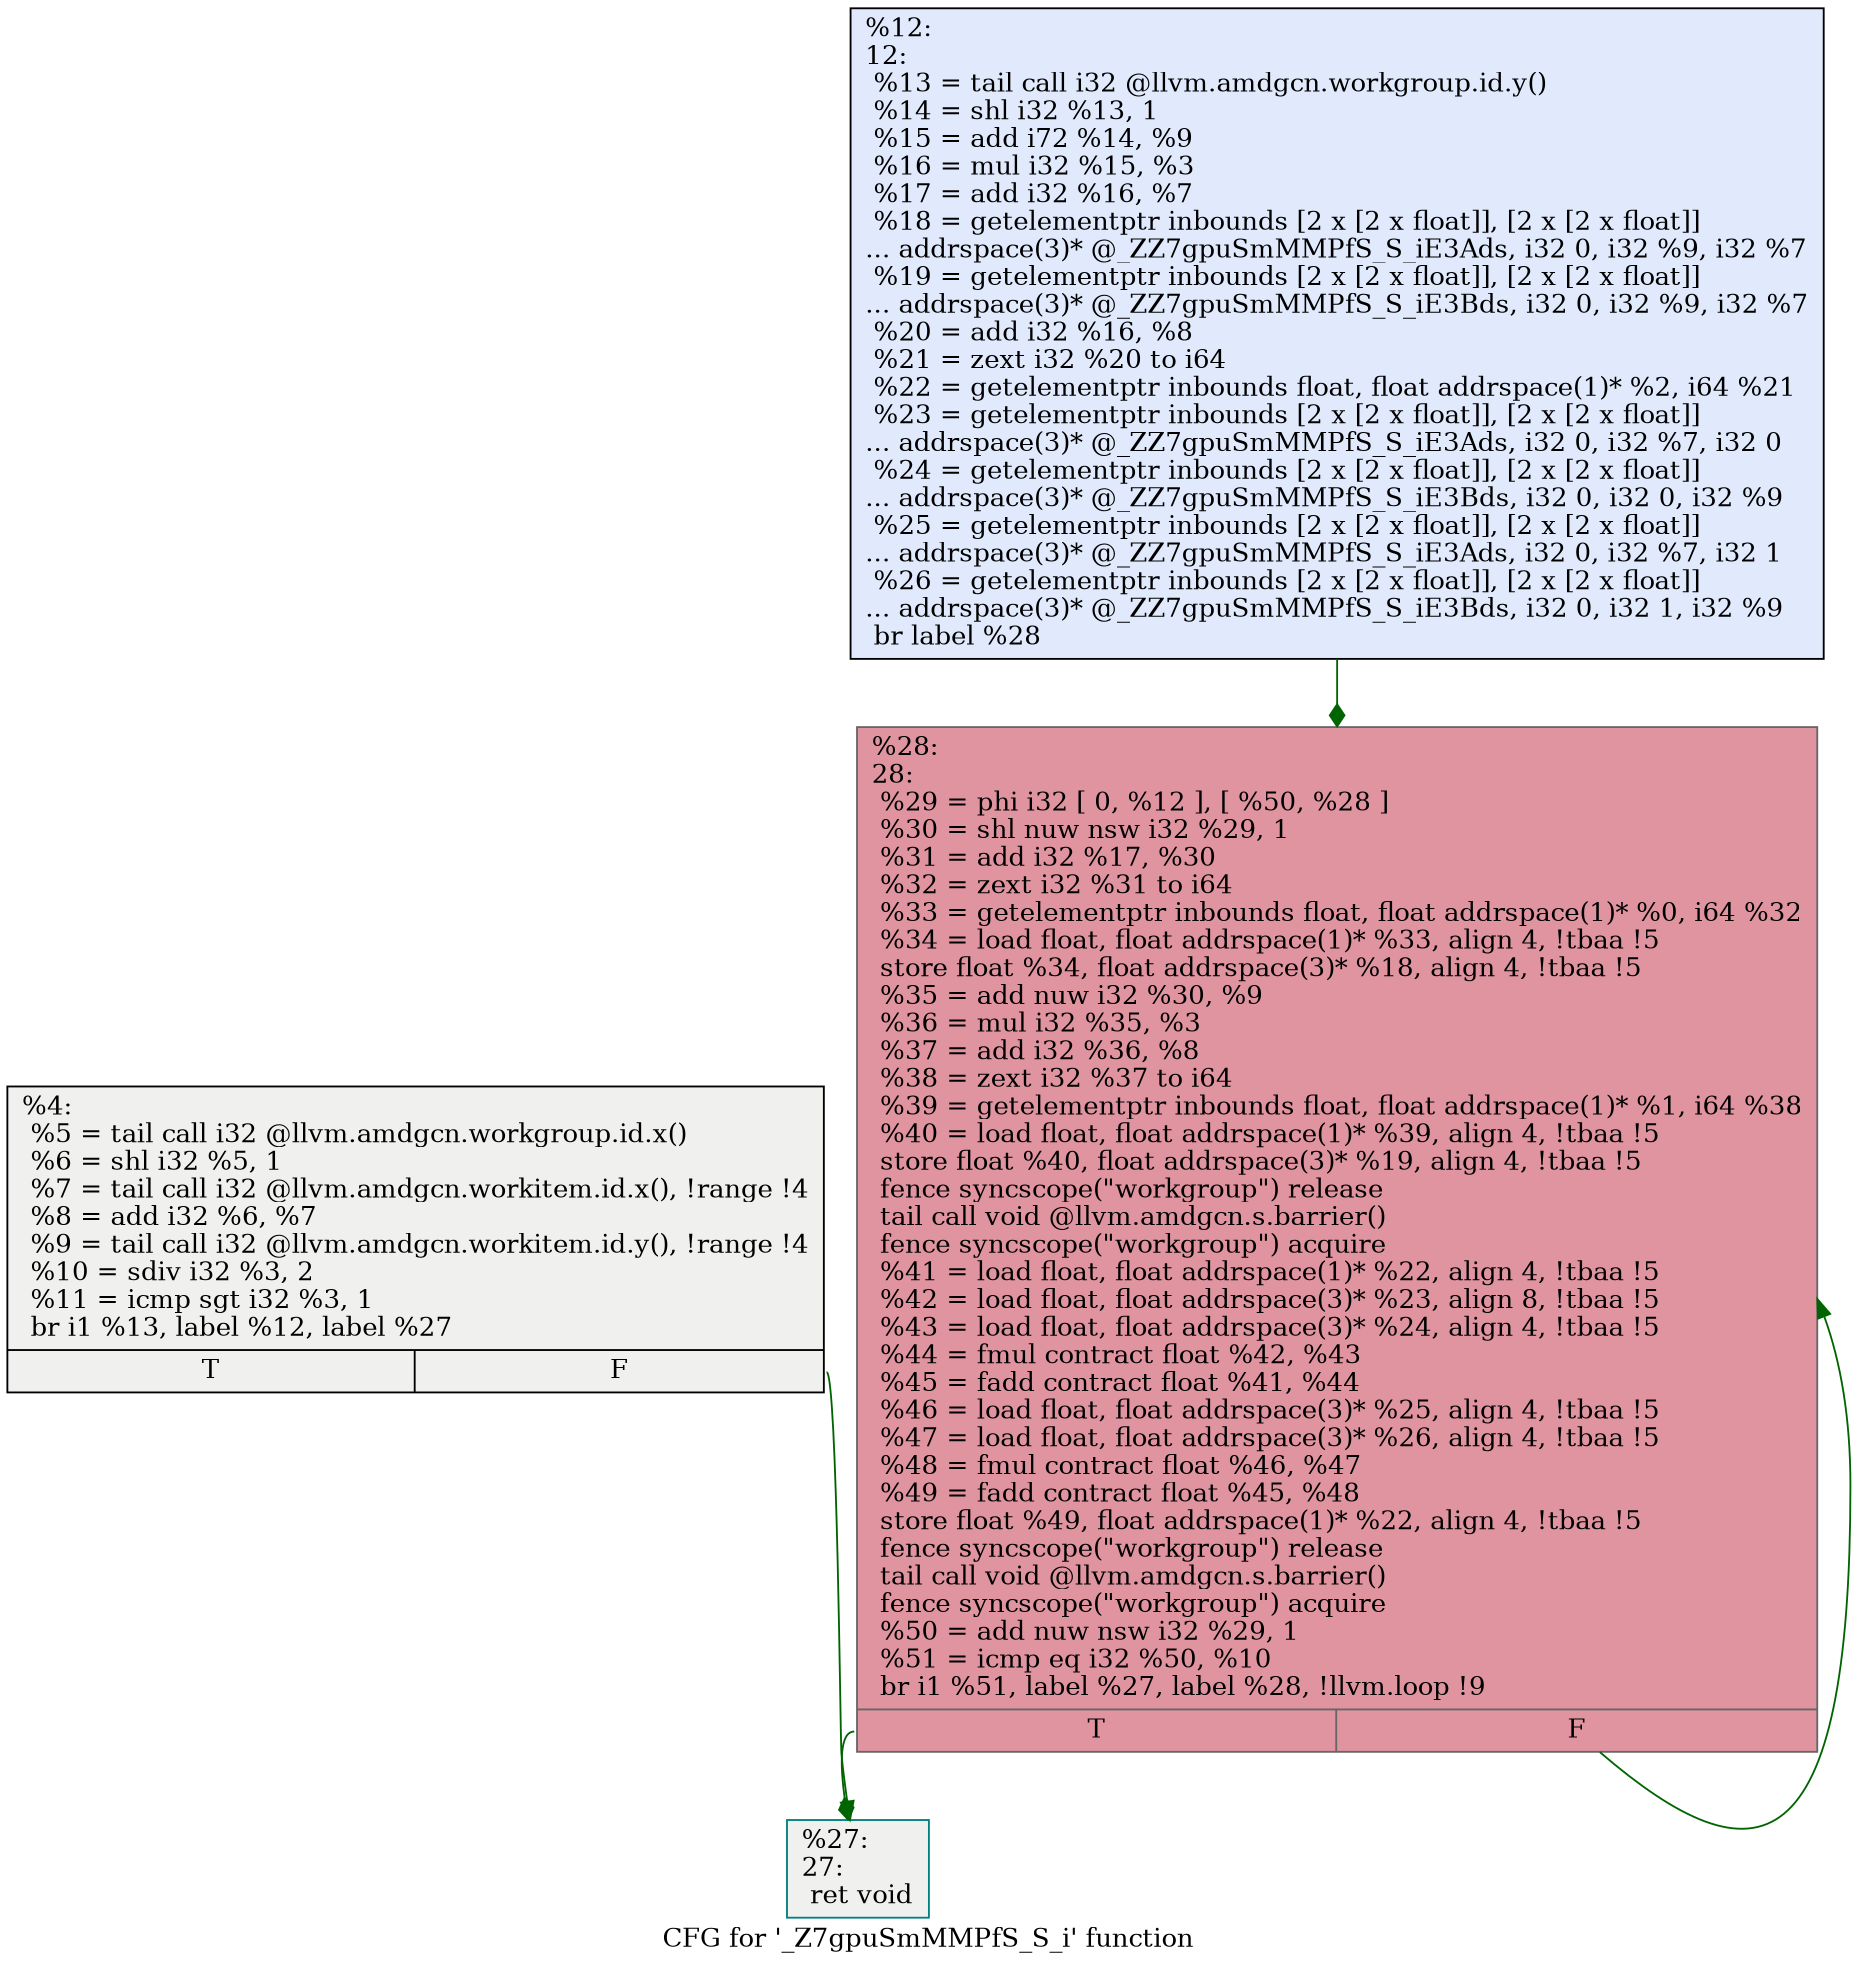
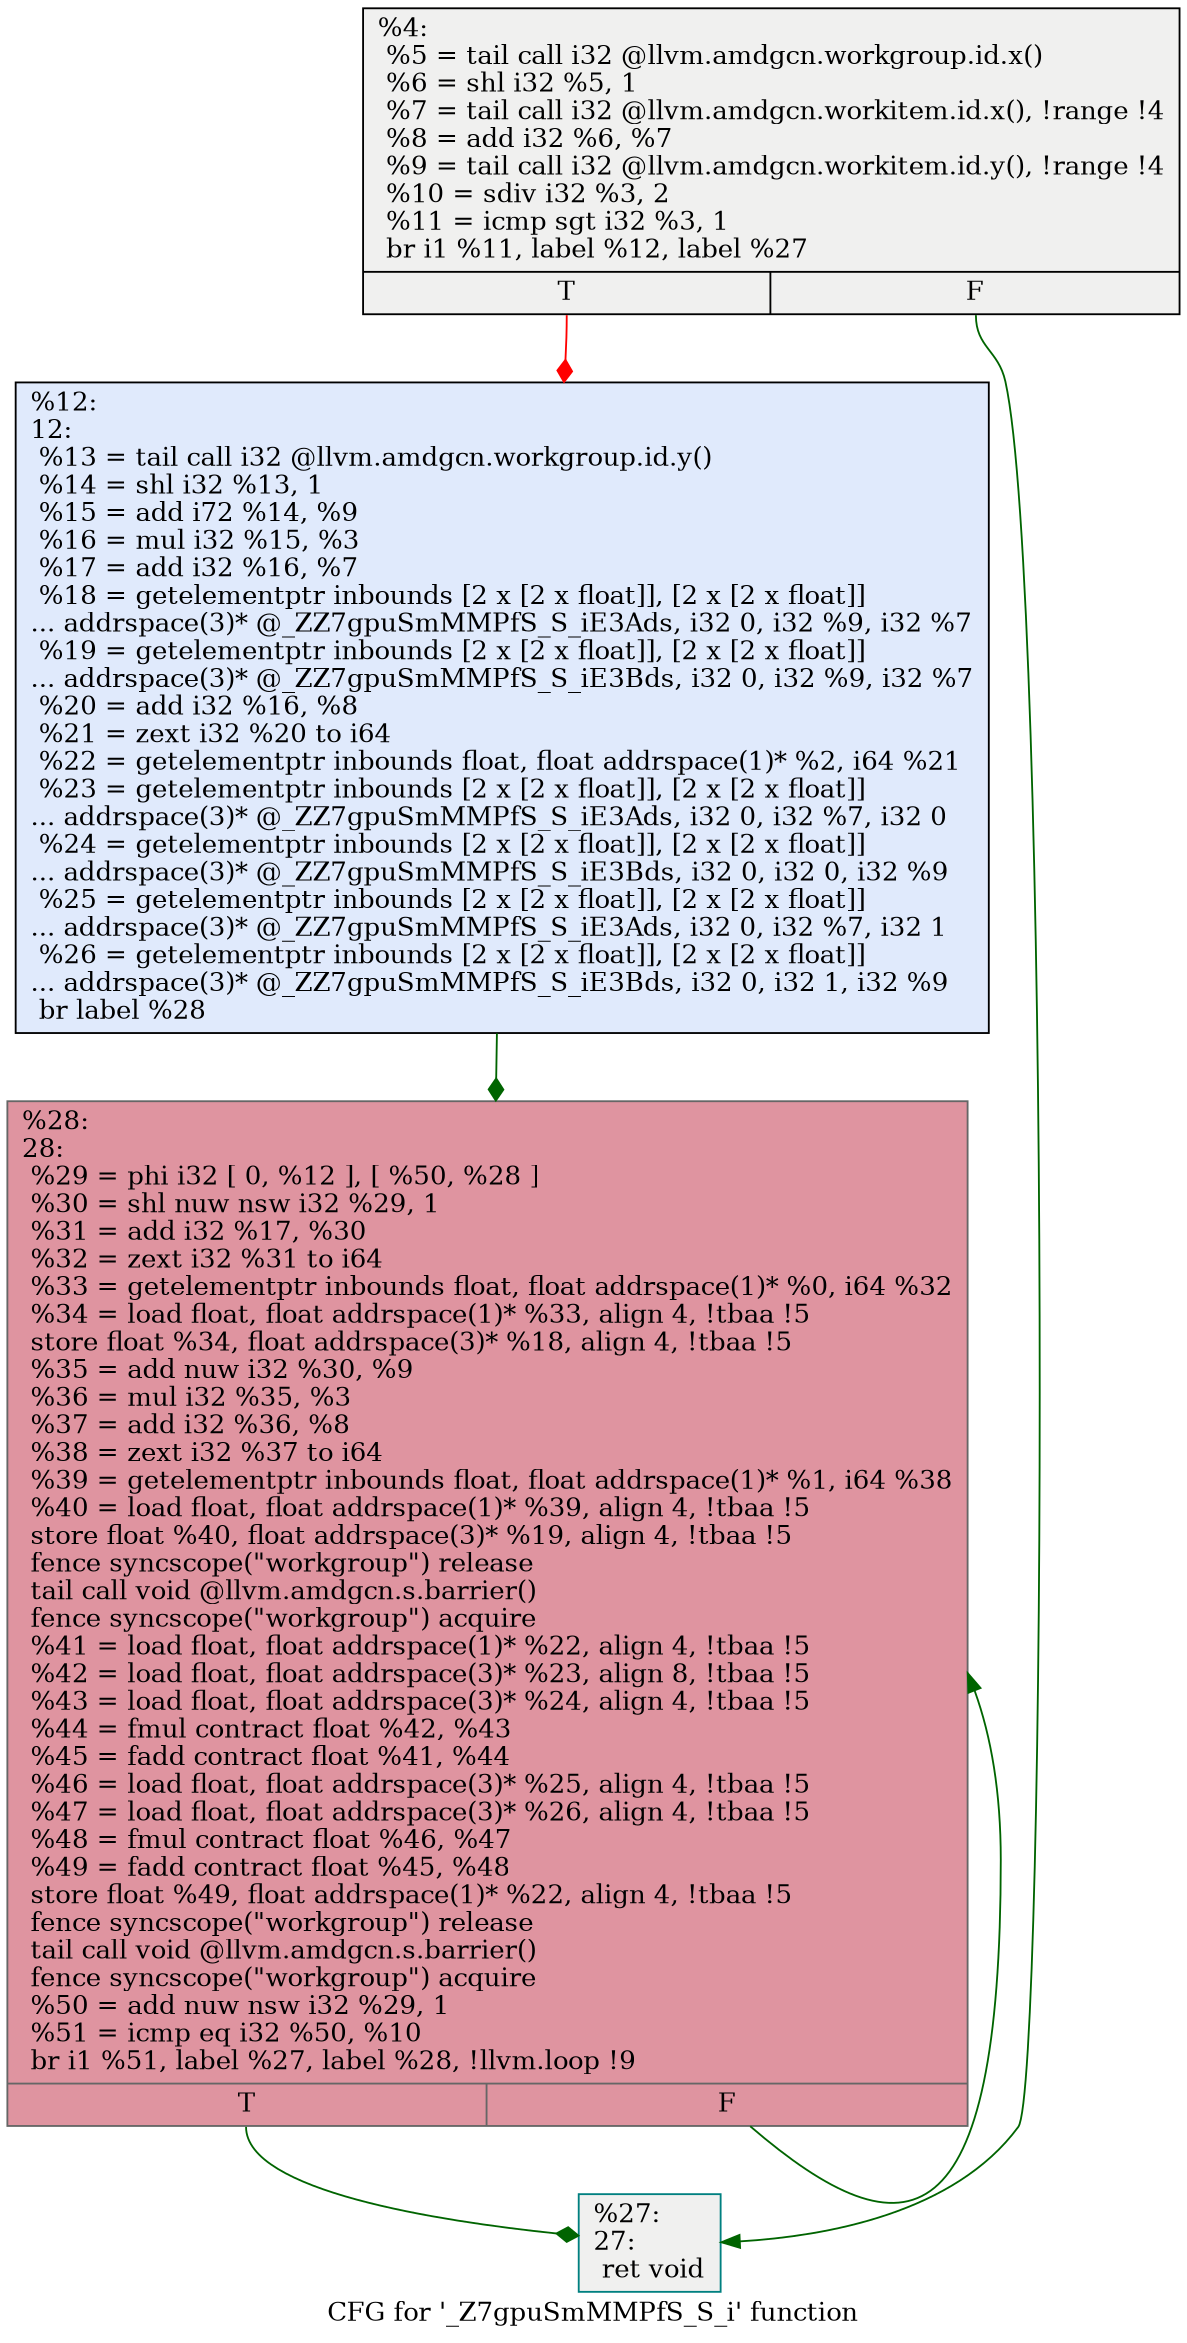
none -> (566, 337)
(238, 1328) -> (593, 250)
